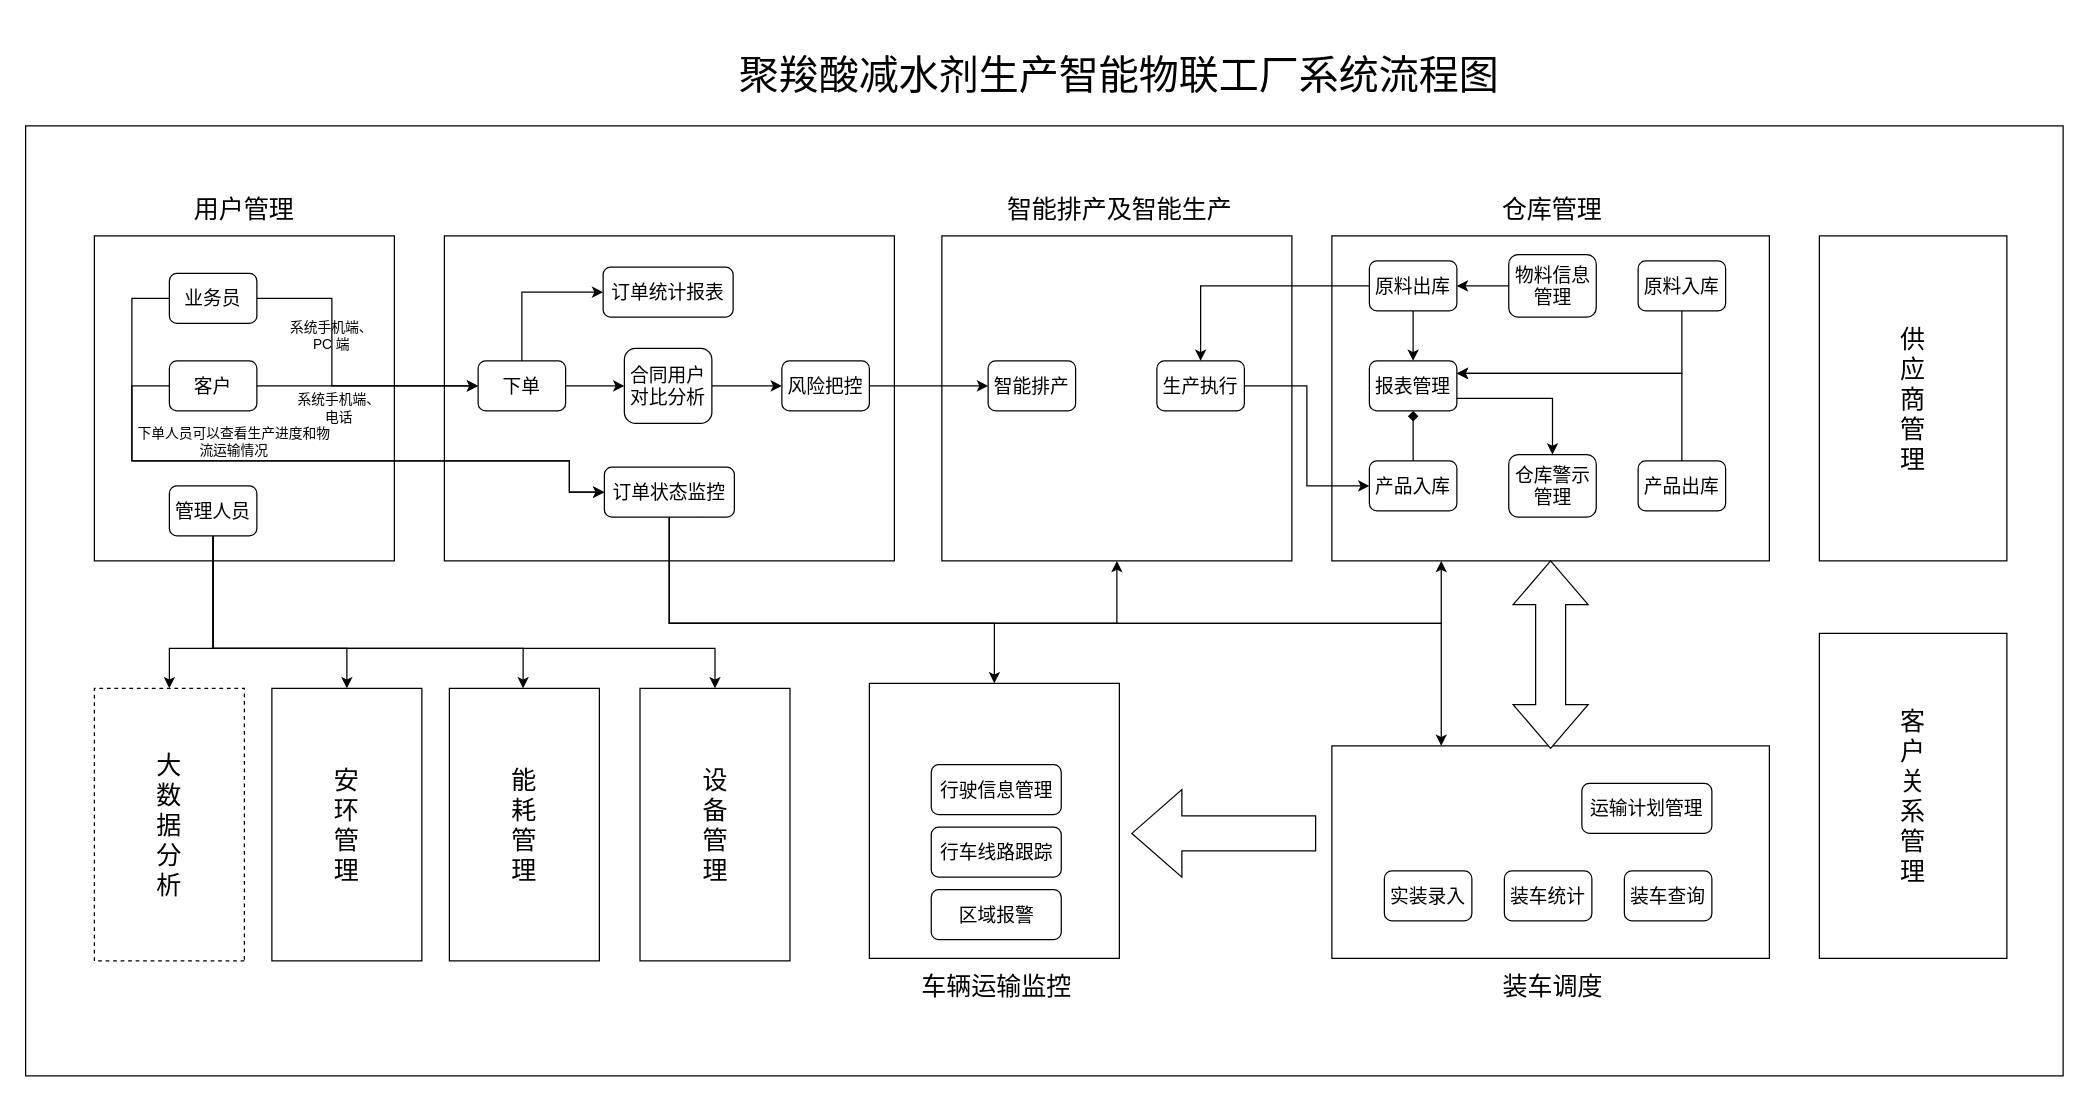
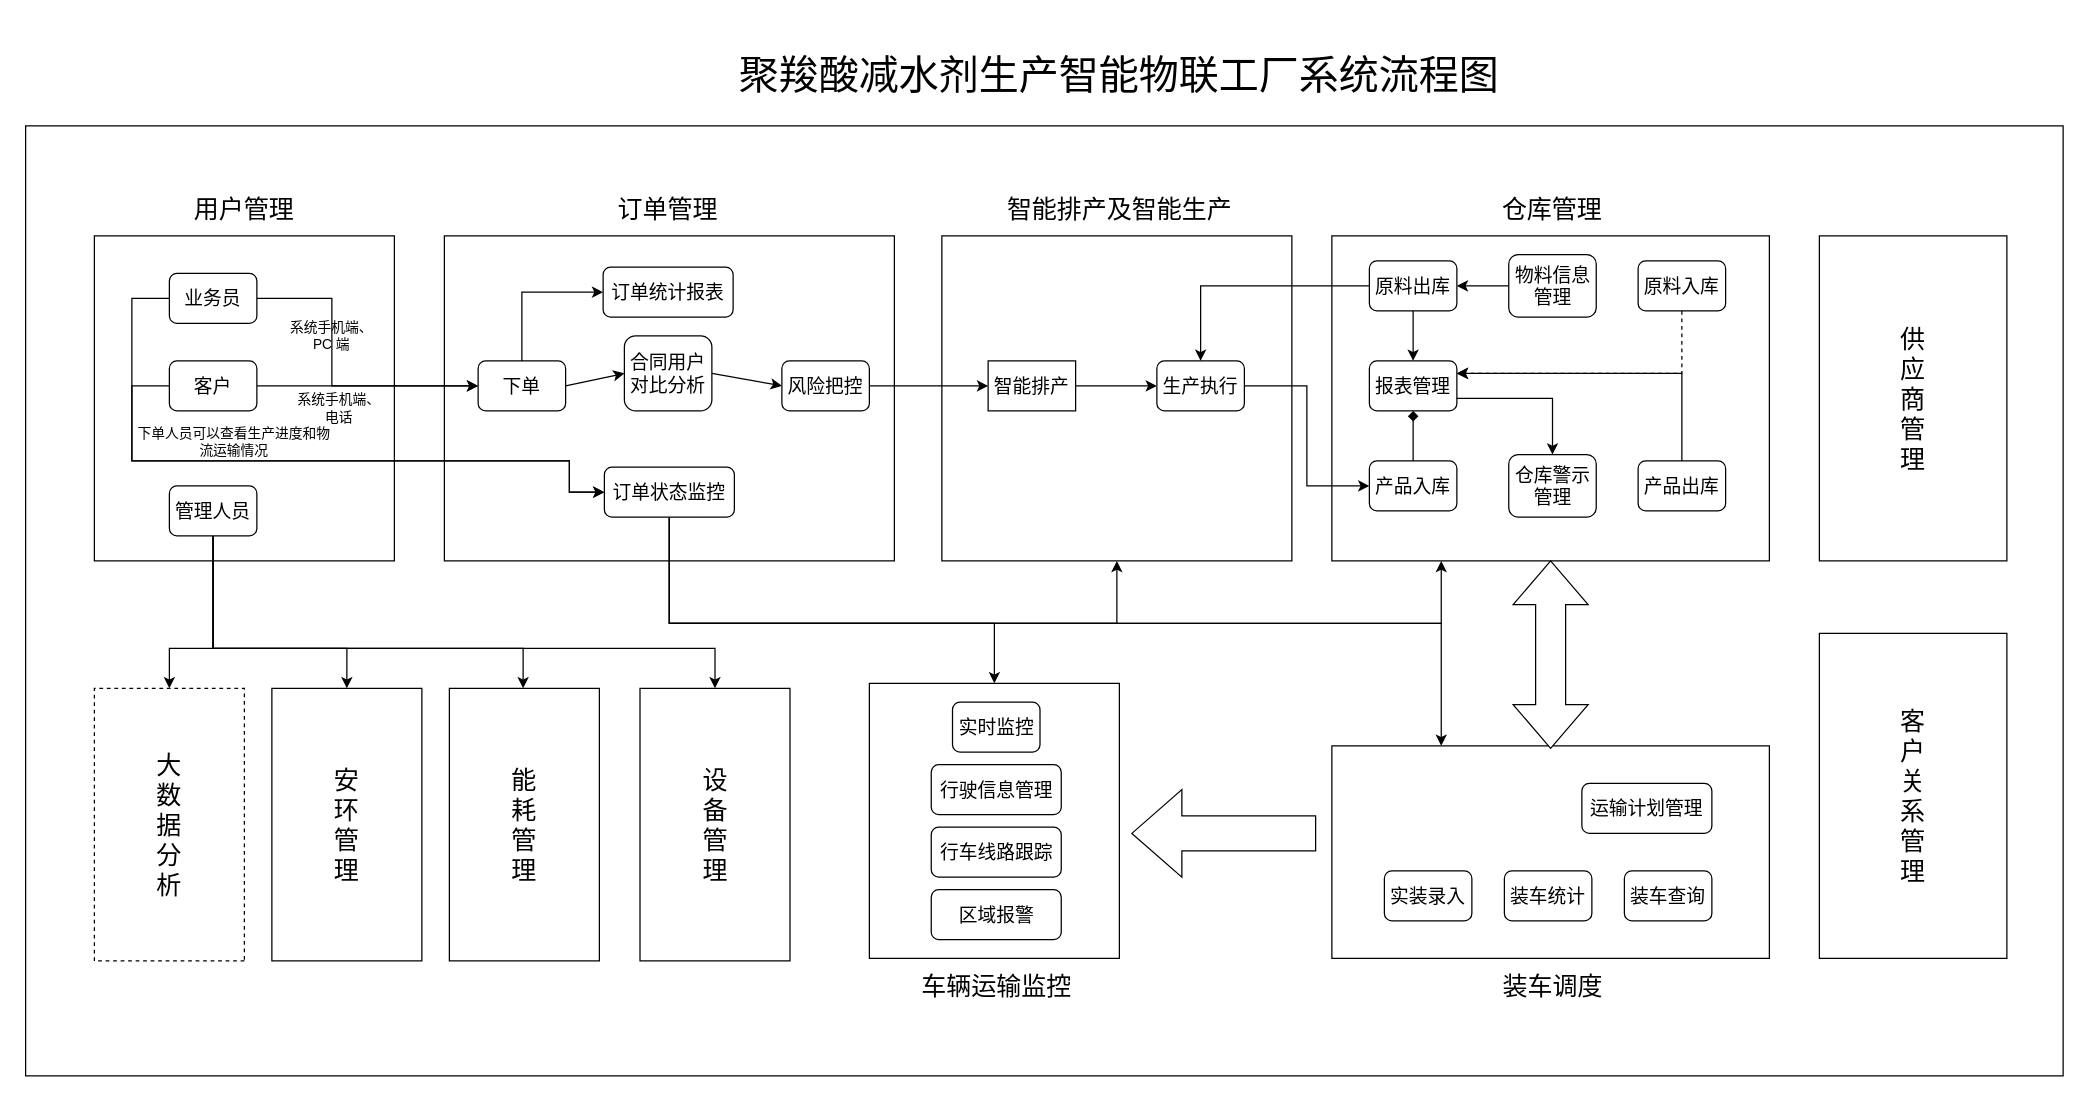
none -> (668, 208)
(1682, 342) -> (1682, 342)
(668, 386) -> (668, 373)
(1032, 386) -> (1032, 386)
none -> (1112, 386)
none -> (996, 727)
